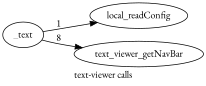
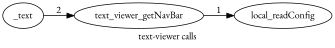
(67, 28) -> (215, 16)
(59, 38) -> (59, 10)
